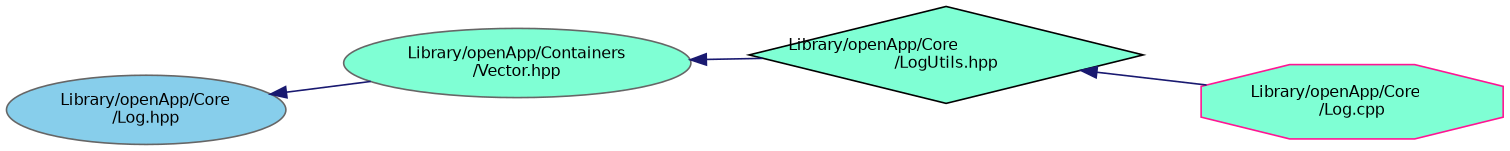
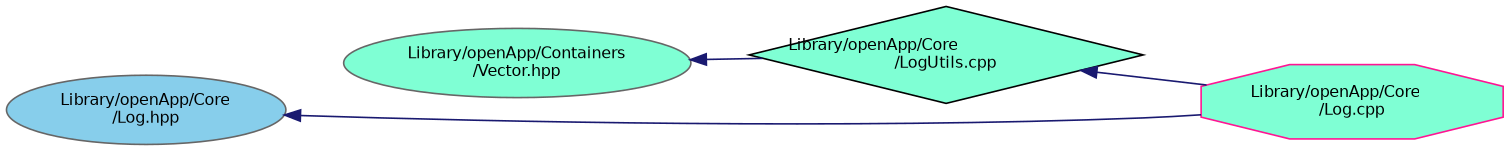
(946, 55) -> (946, 55)
(329, 87) -> (751, 124)
